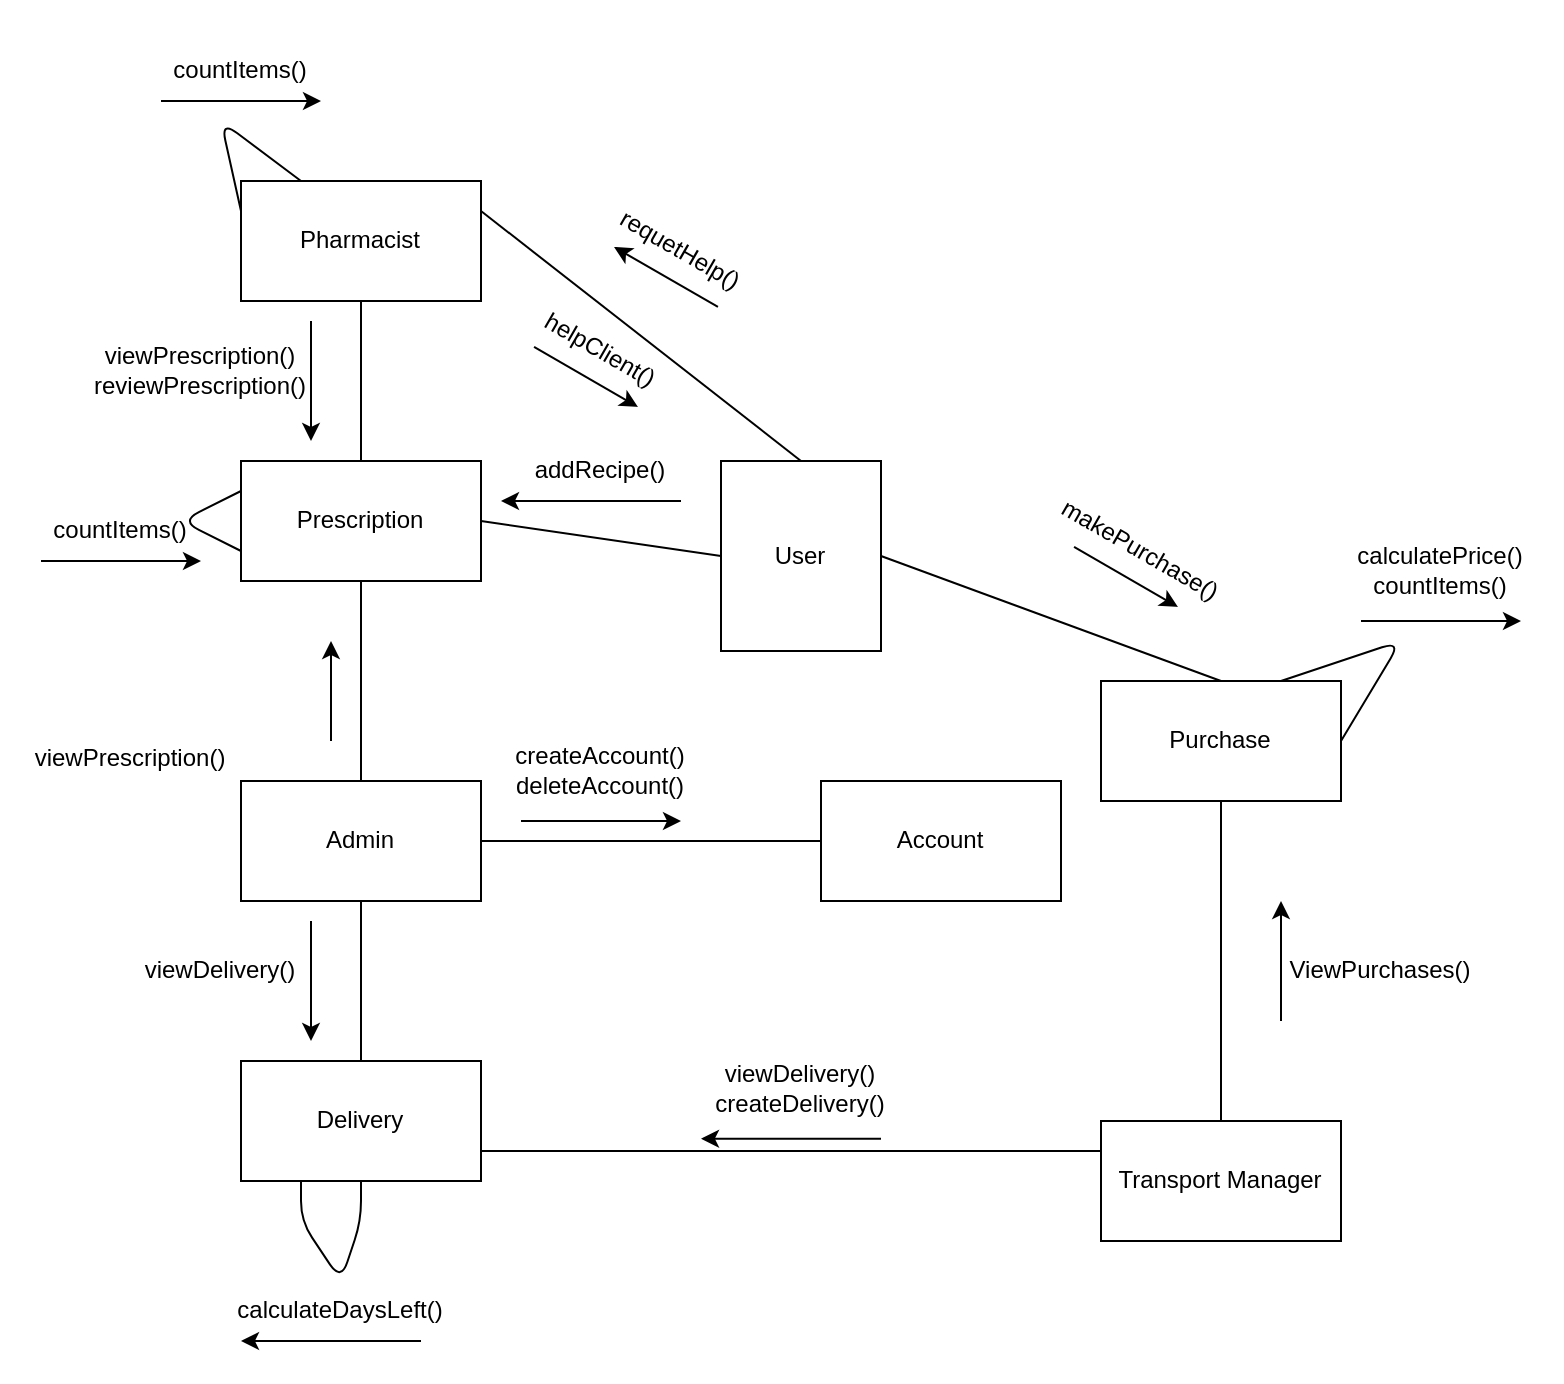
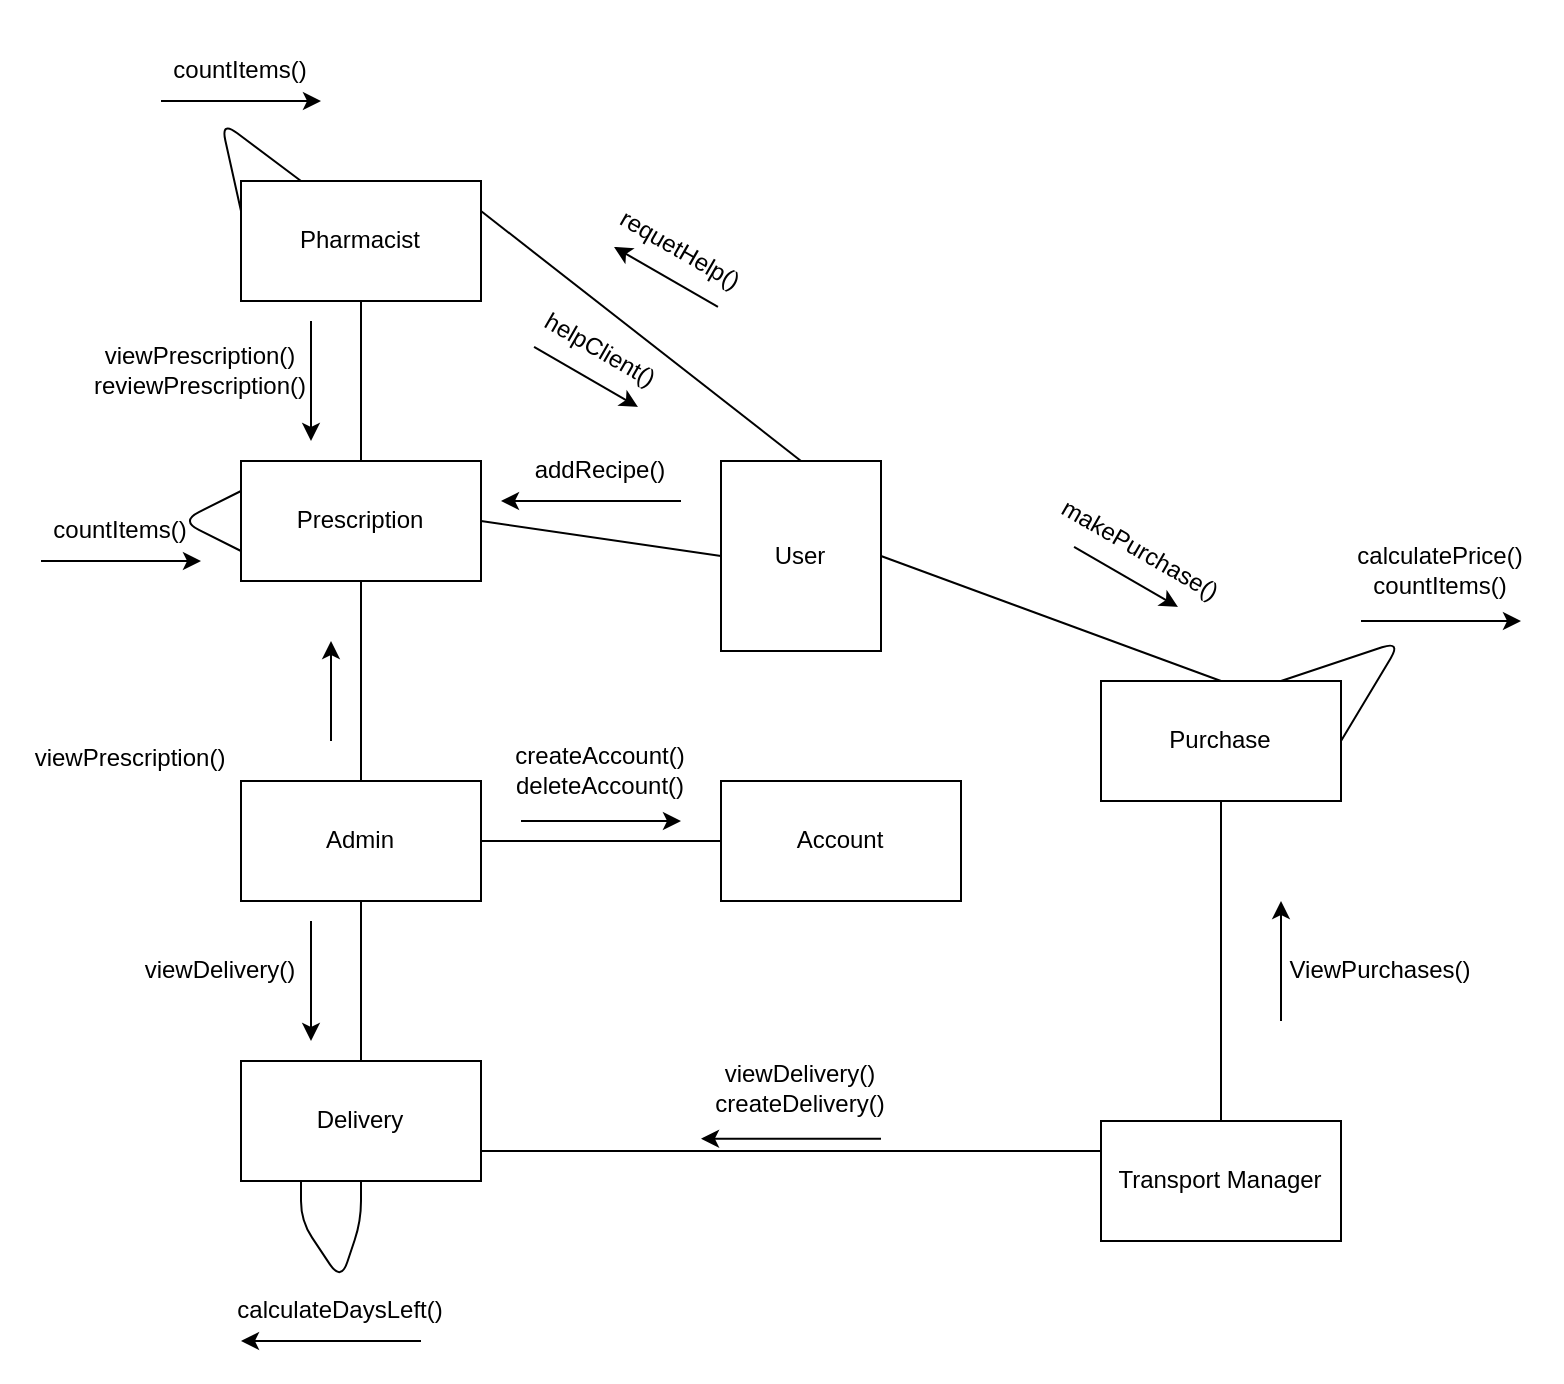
(941, 841) -> (841, 841)
